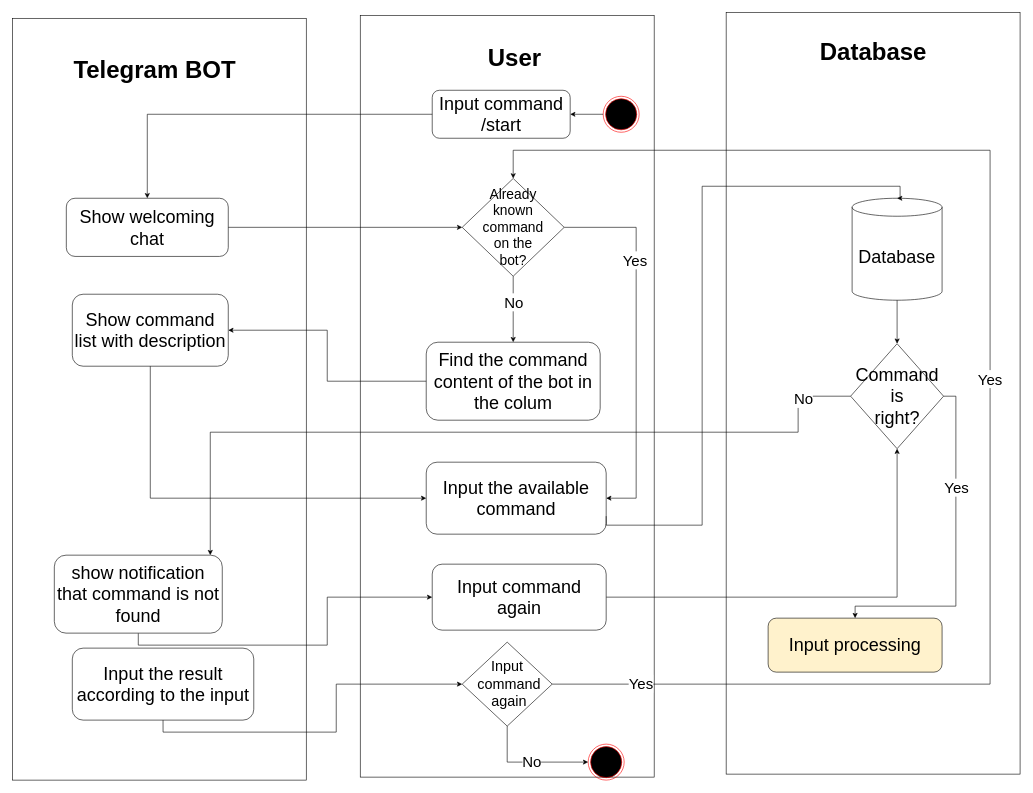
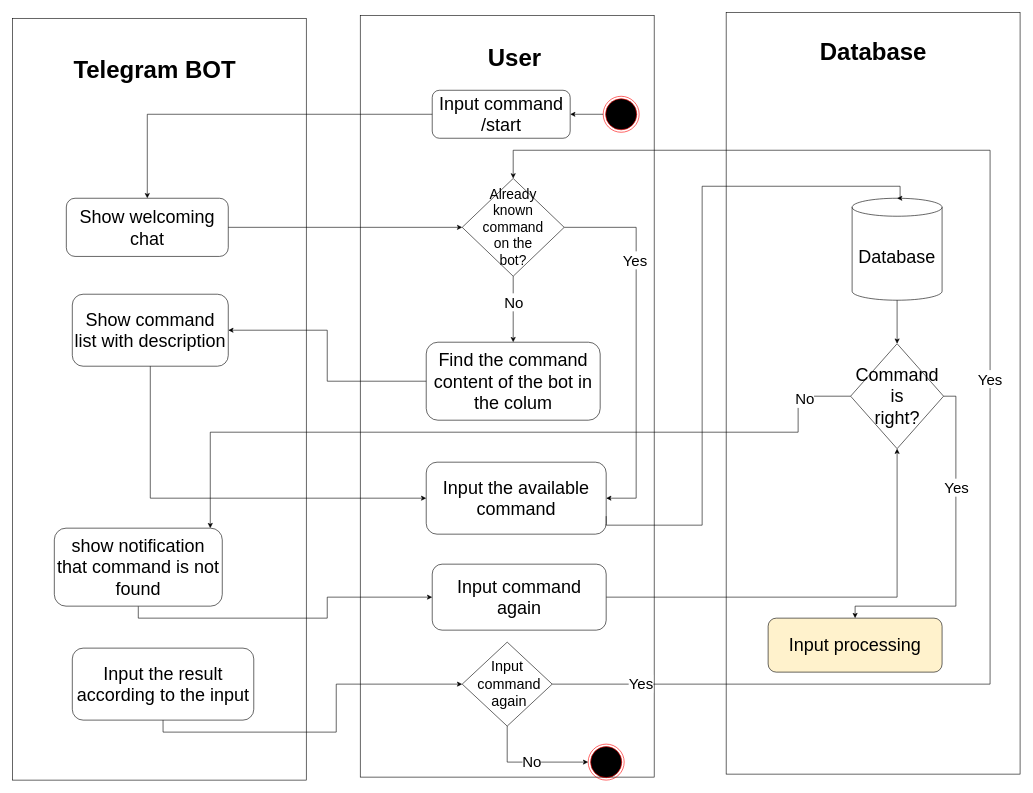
(138, 594) -> (138, 567)
